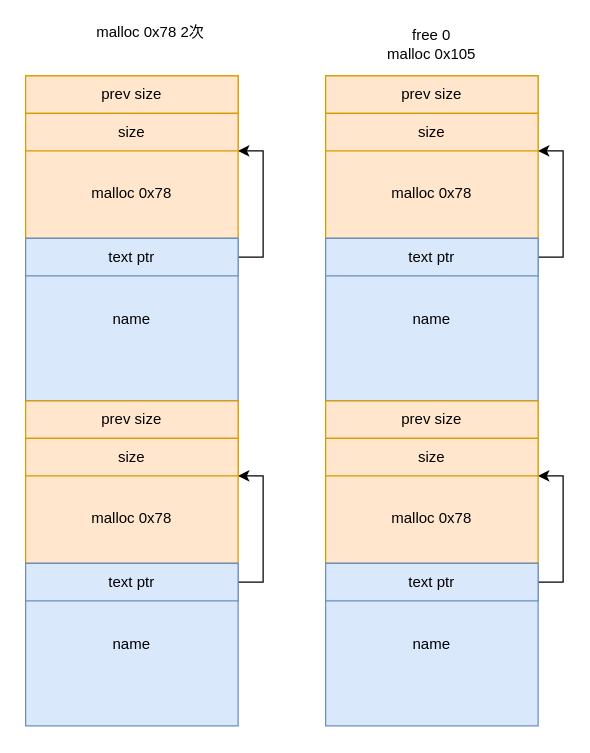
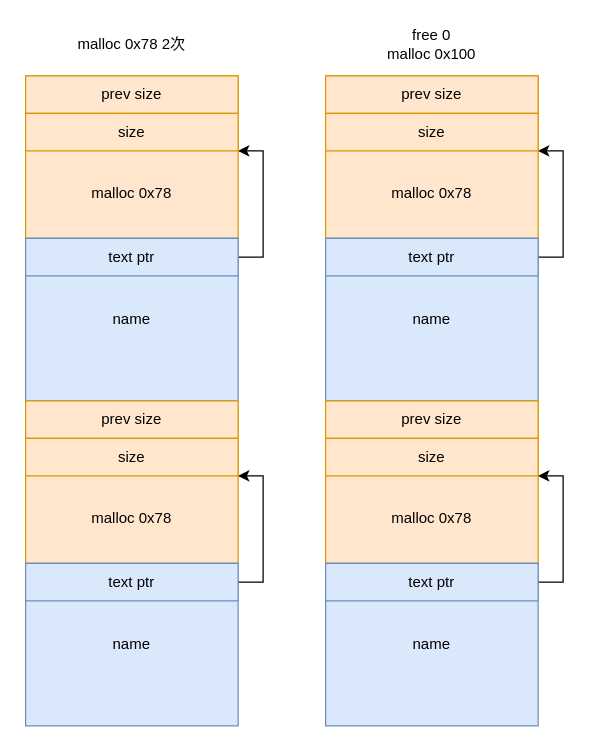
(151, 32) -> (132, 44)
(432, 44) -> (432, 44)
